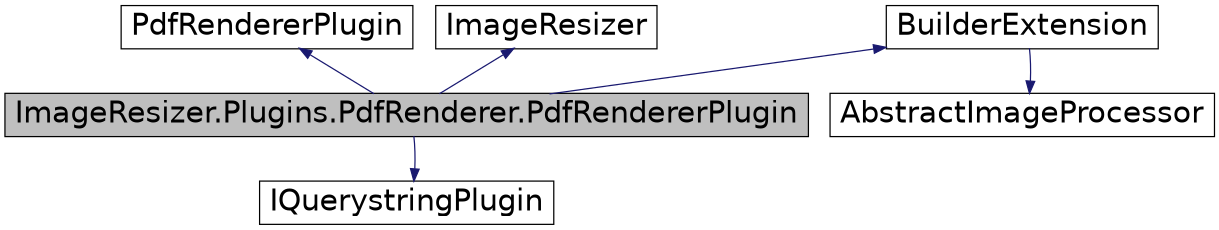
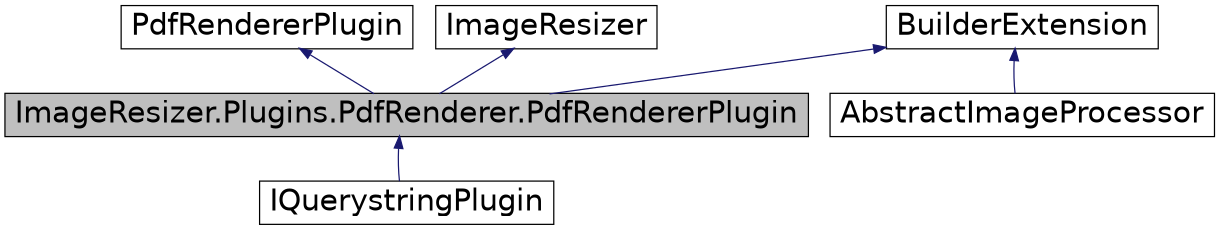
(1031, 65) -> (1014, 77)
(415, 152) -> (398, 165)
